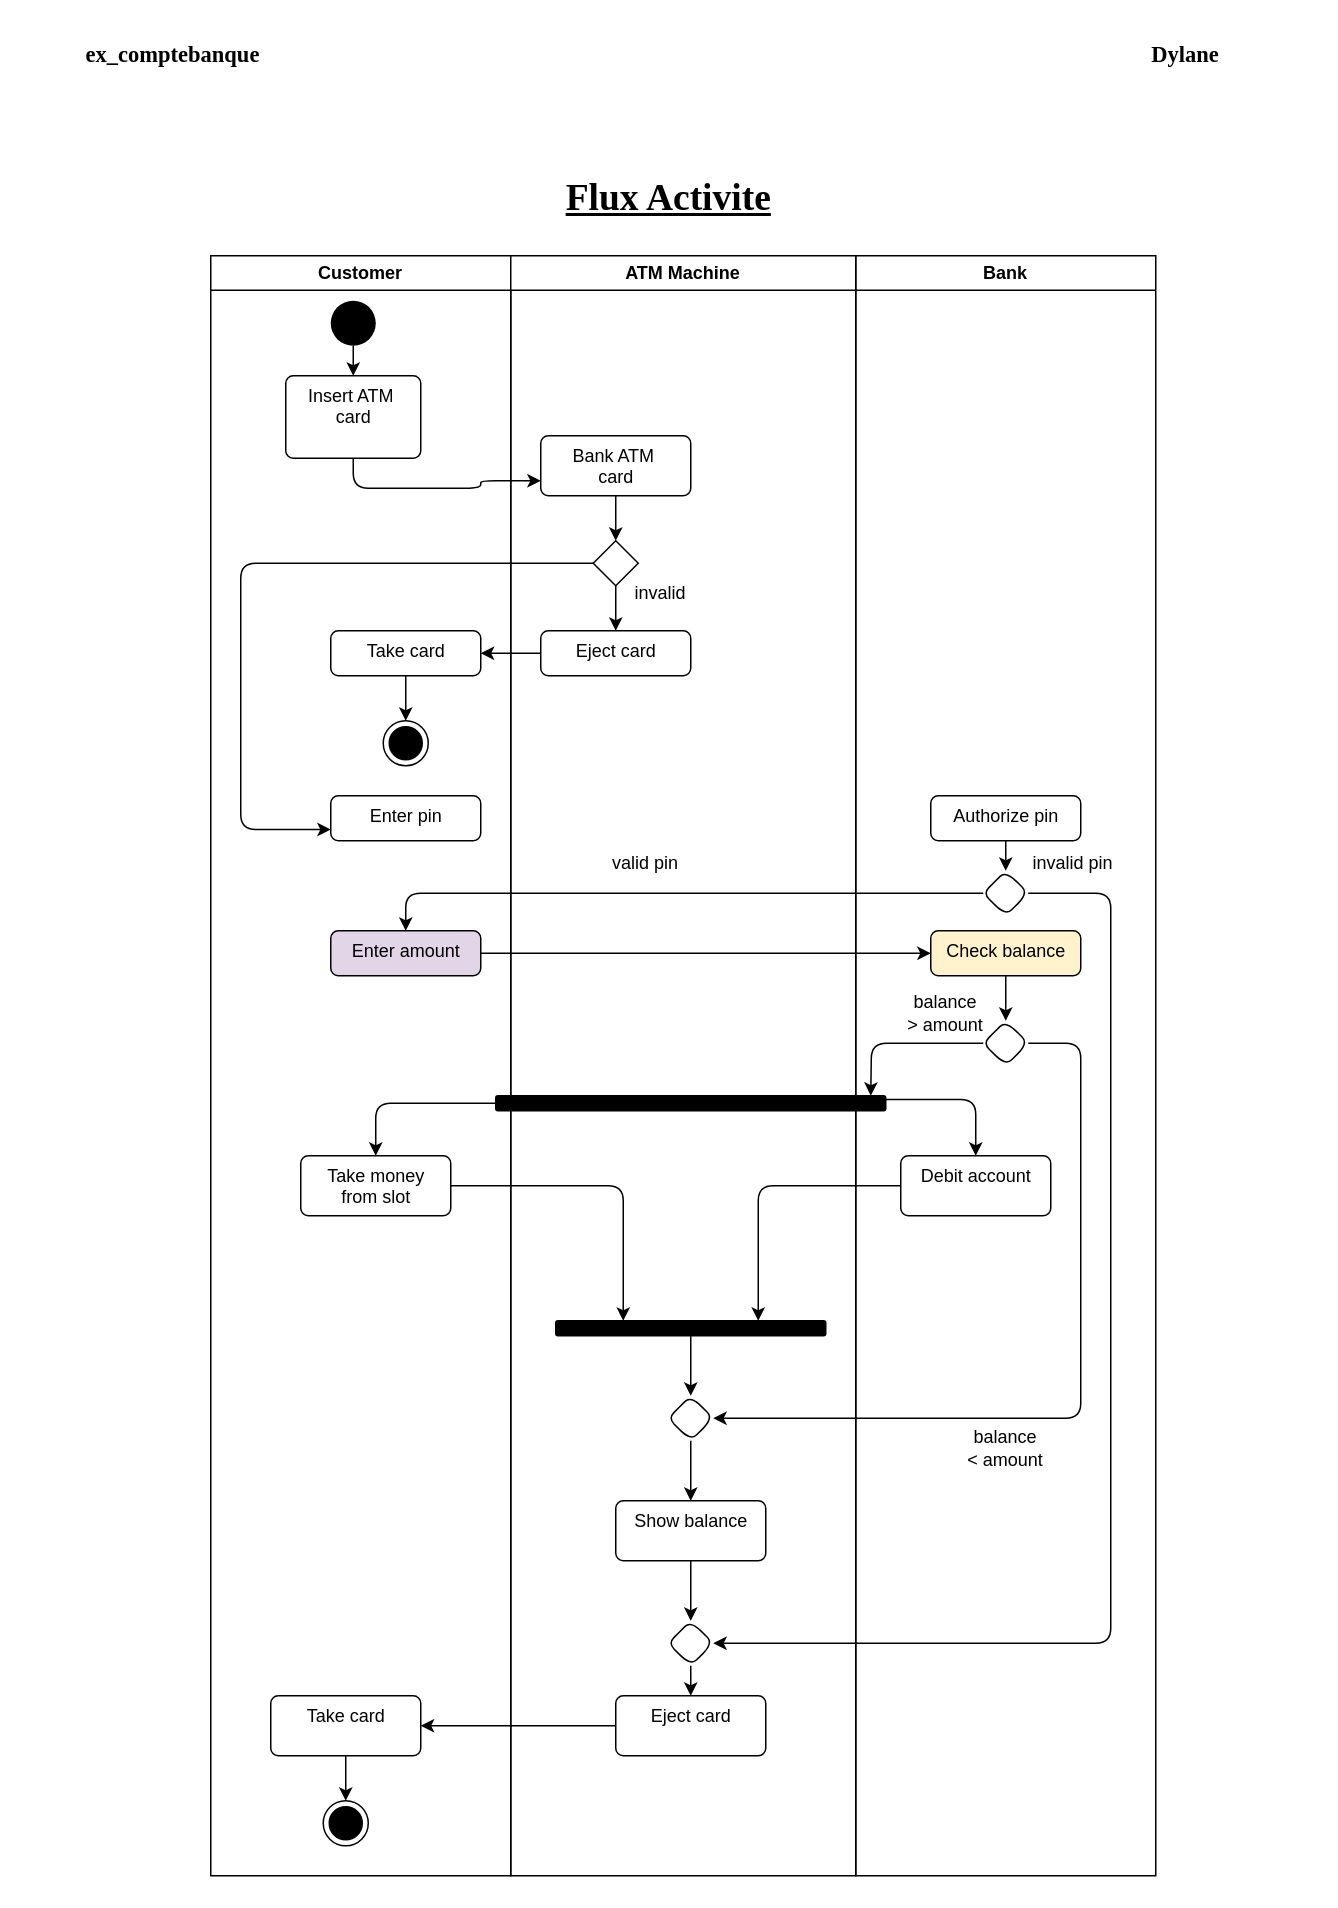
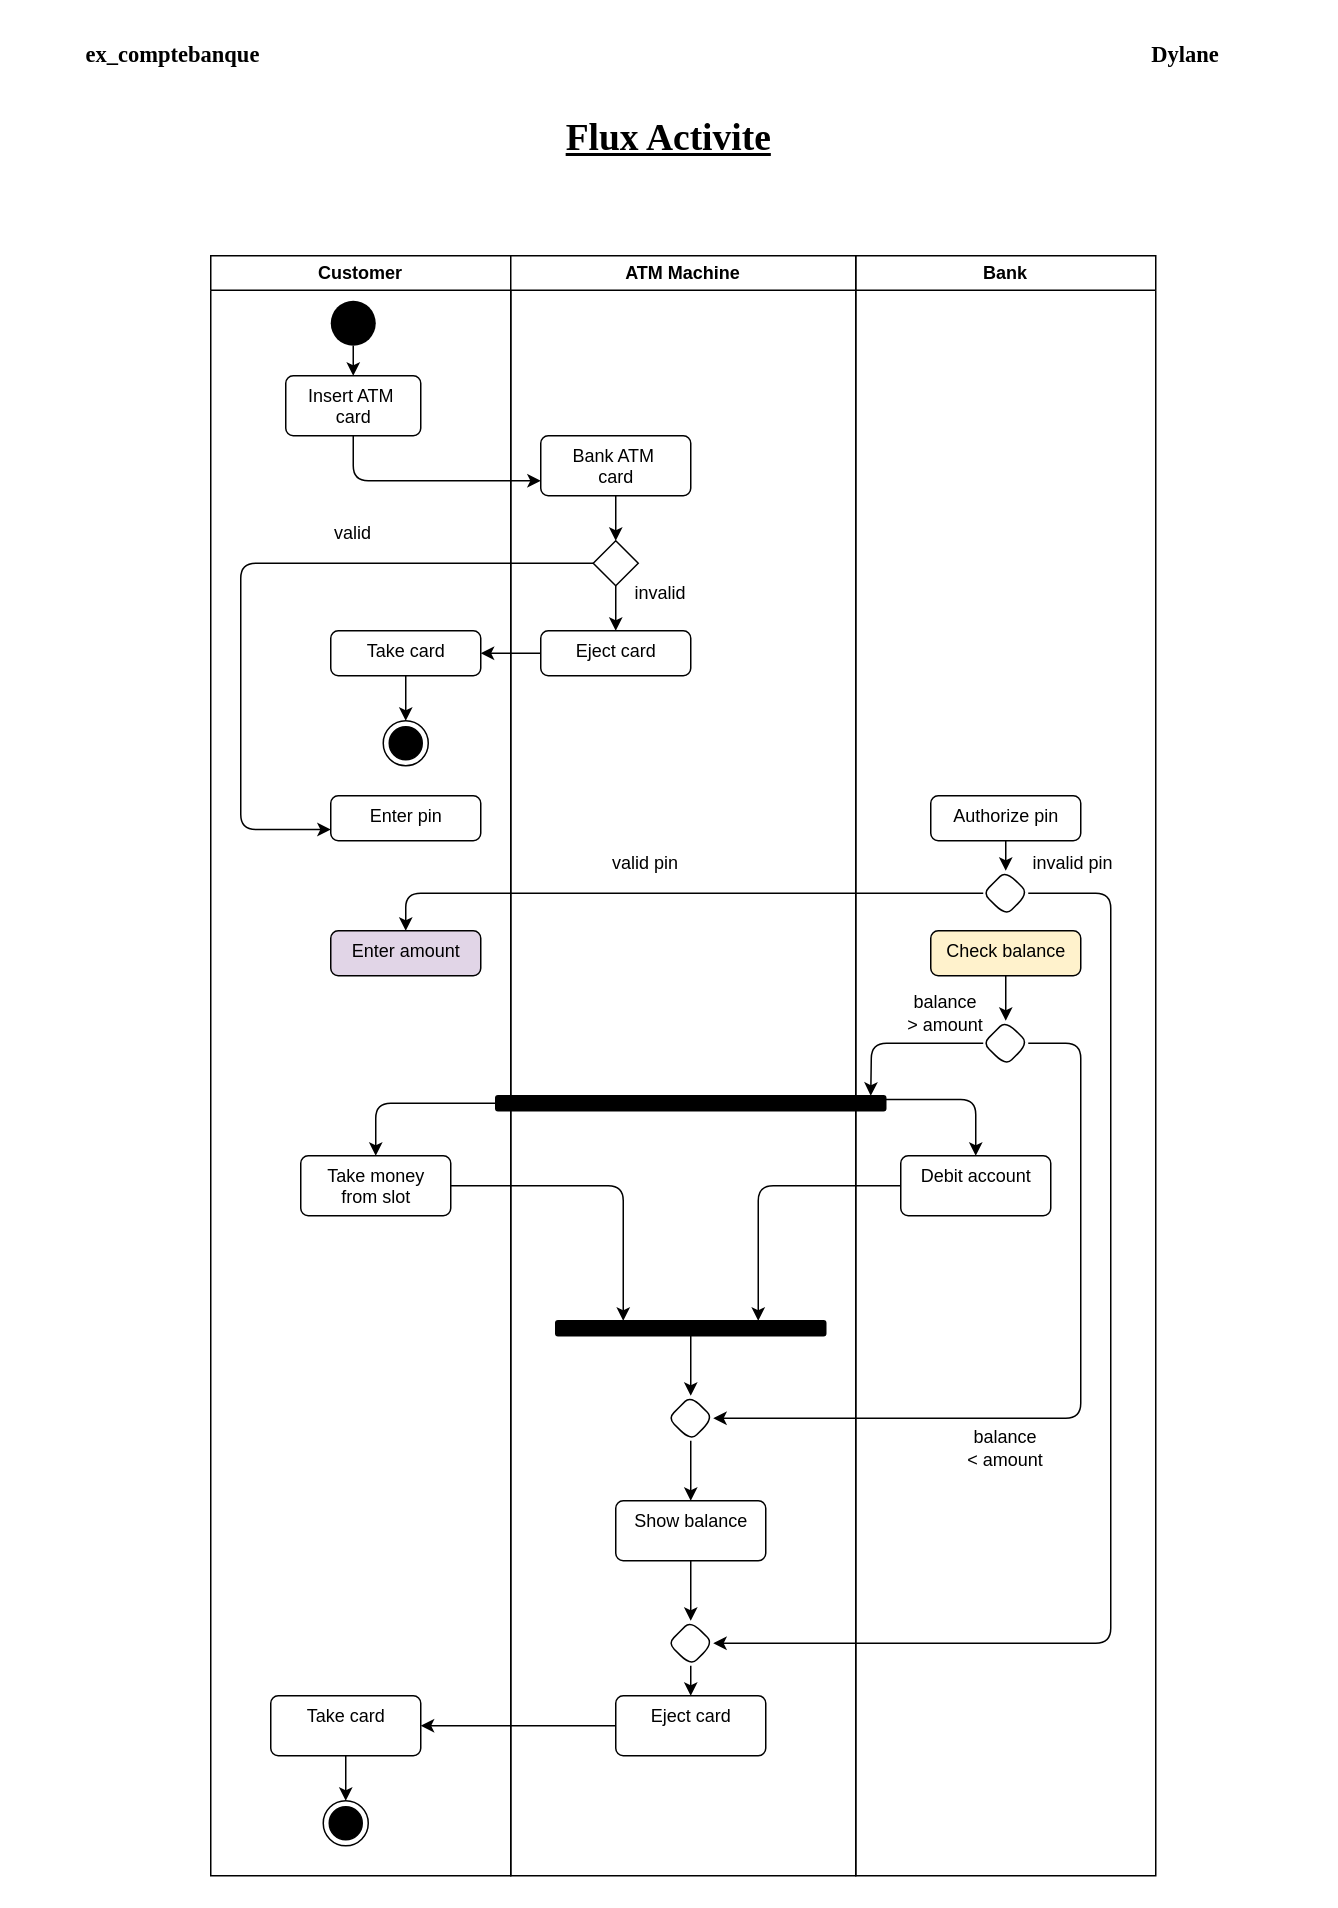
(669, 197) -> (669, 137)
(353, 417) -> (353, 406)
none -> (353, 533)
(701, 953) -> none
